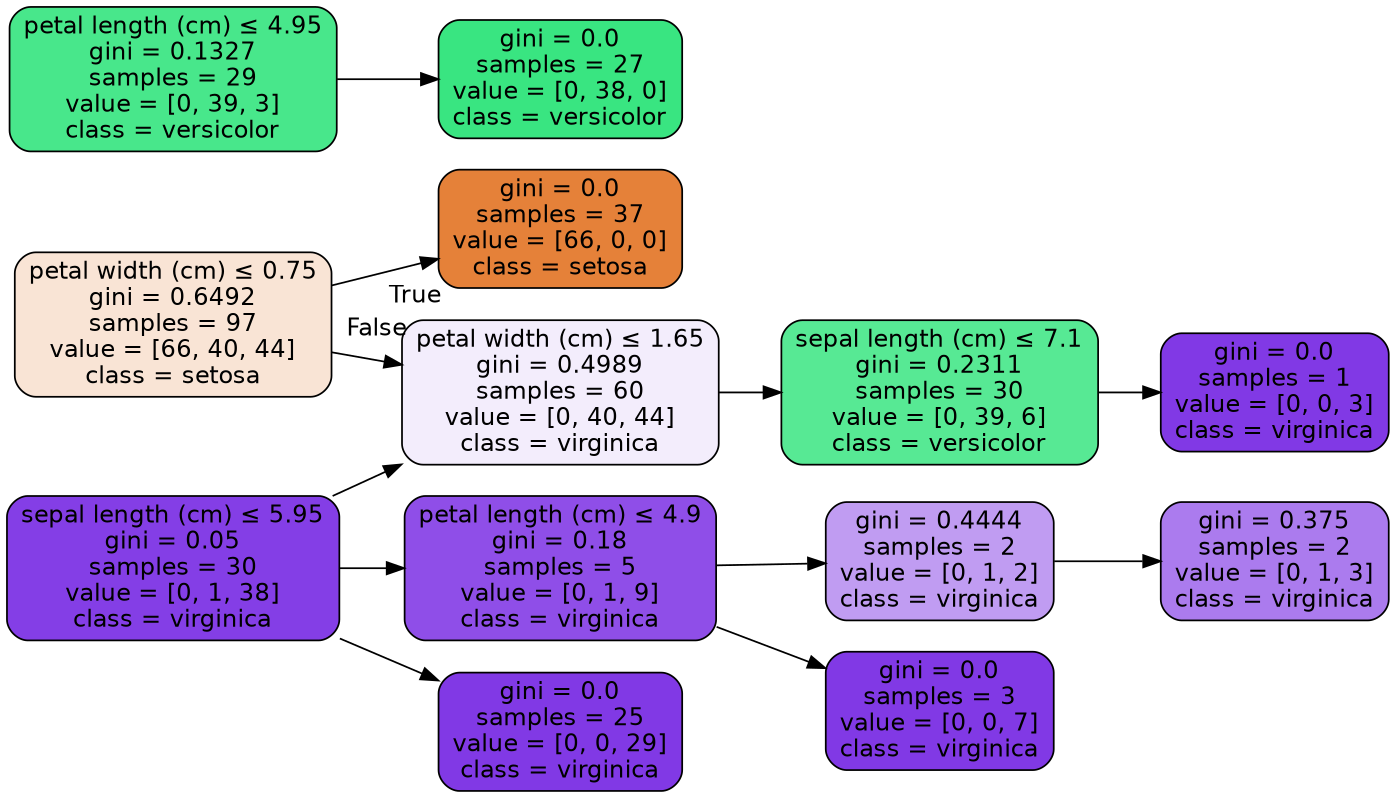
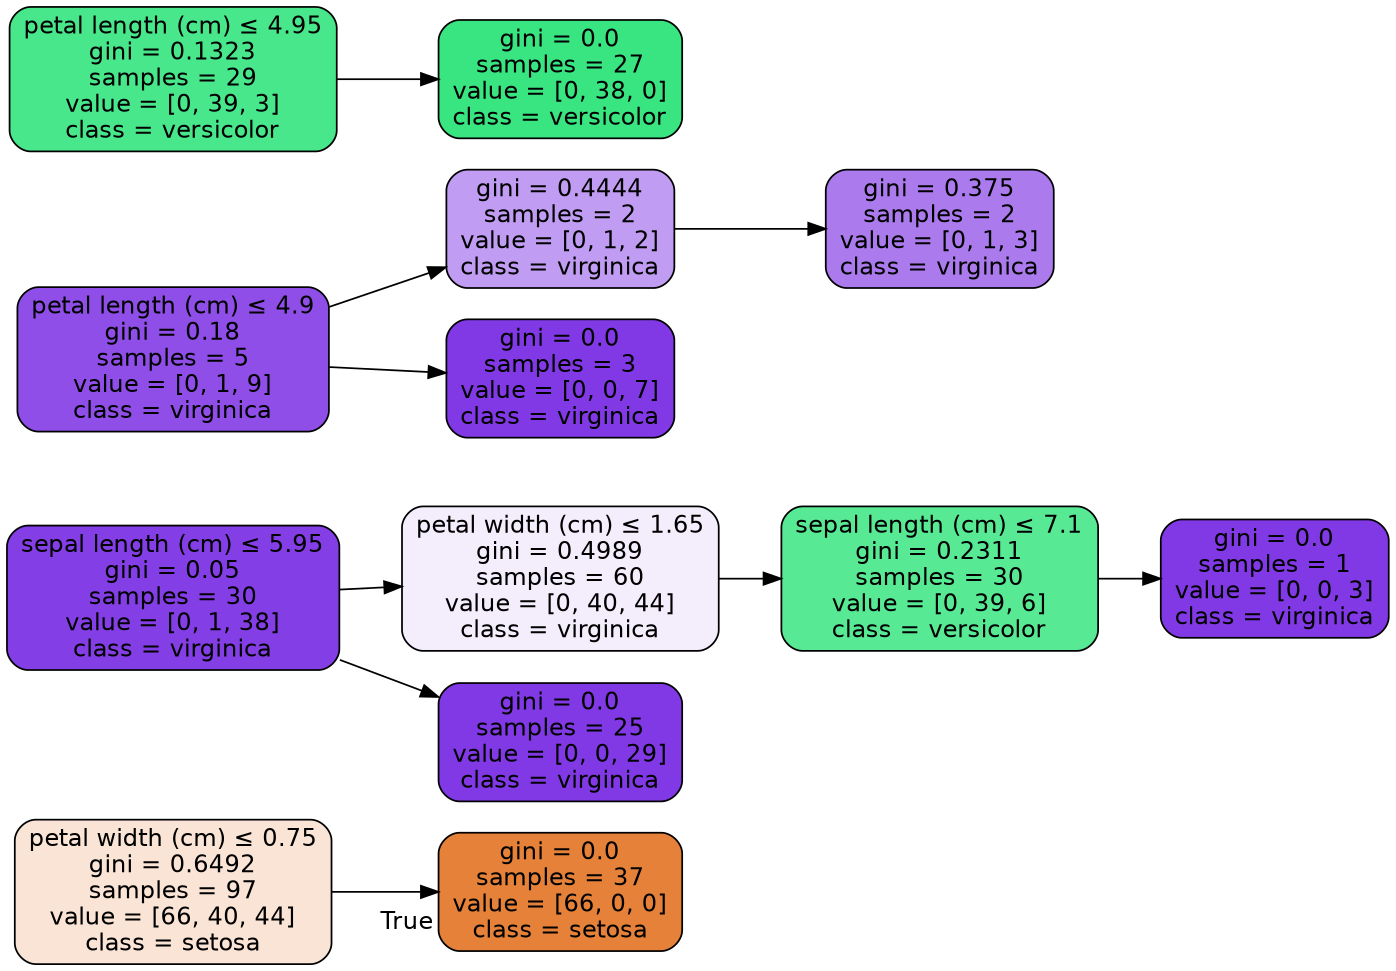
(173, 52) -> (173, 52)
(358, 357) -> none
(363, 568) -> none
